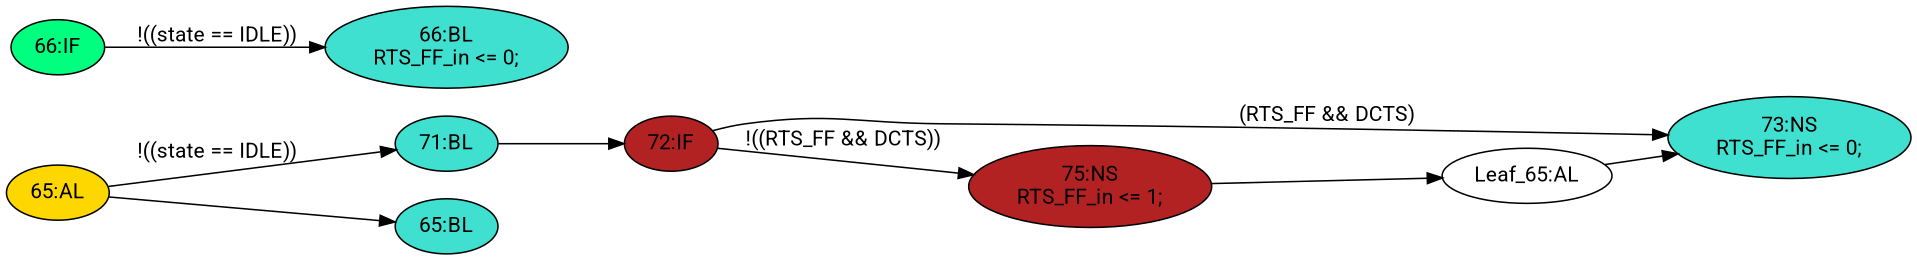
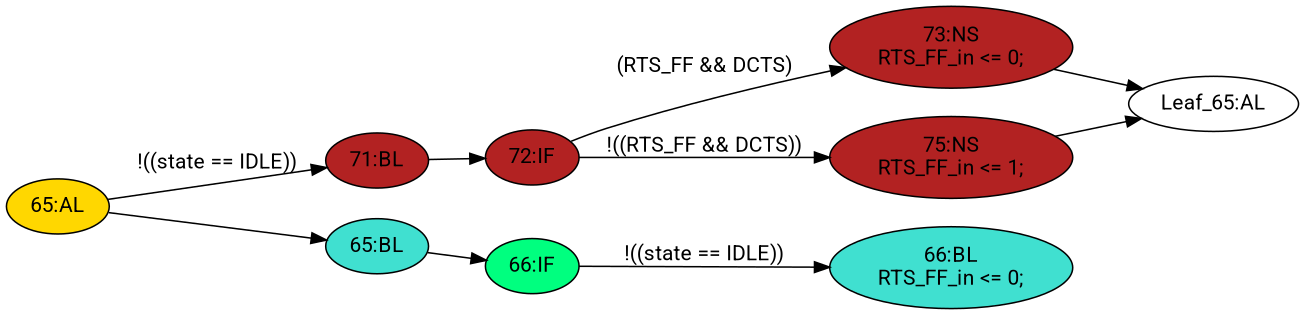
(1790, 138) -> (951, 47)
(447, 144) -> (377, 161)
(1634, 160) -> (1091, 77)
none -> (449, 255)
